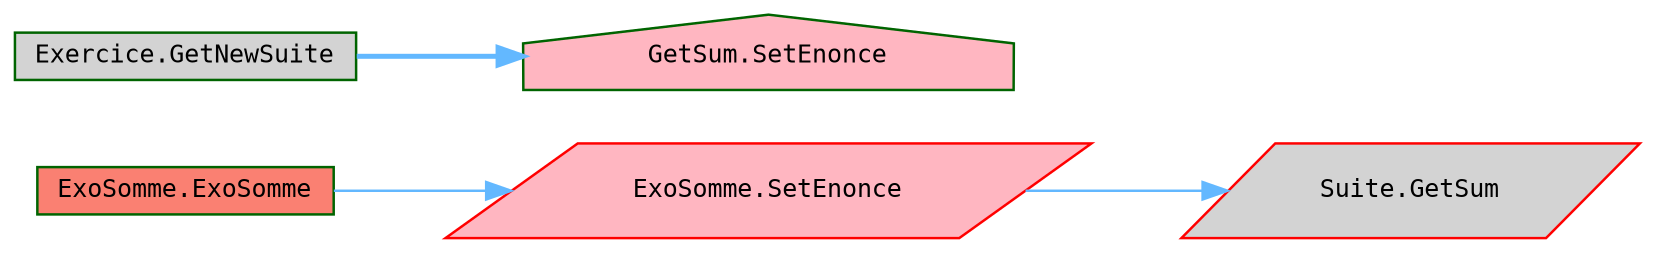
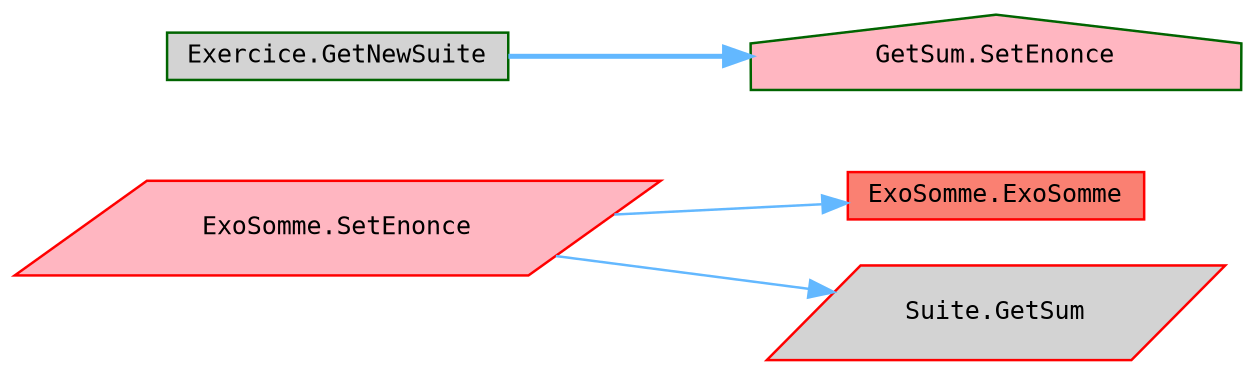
(186, 191) -> (996, 196)
(410, 191) -> (718, 209)
